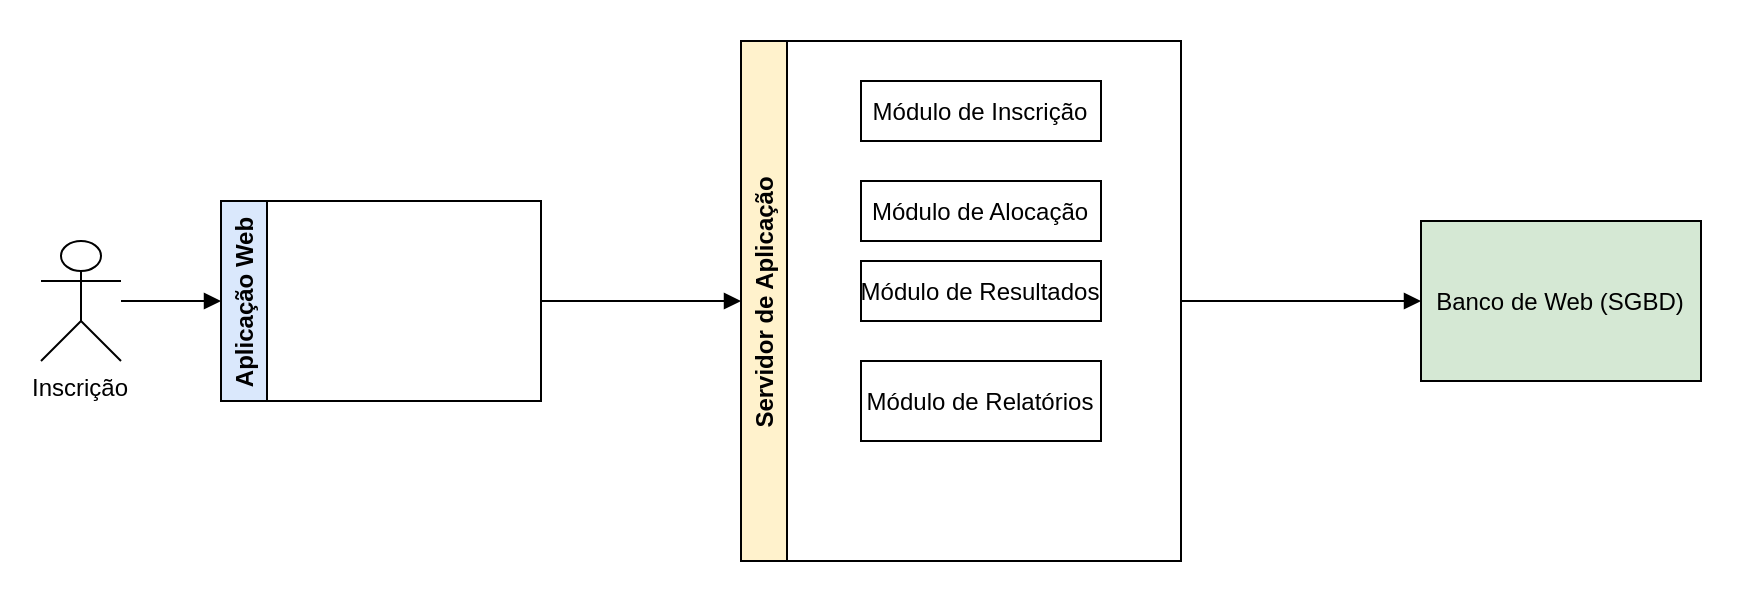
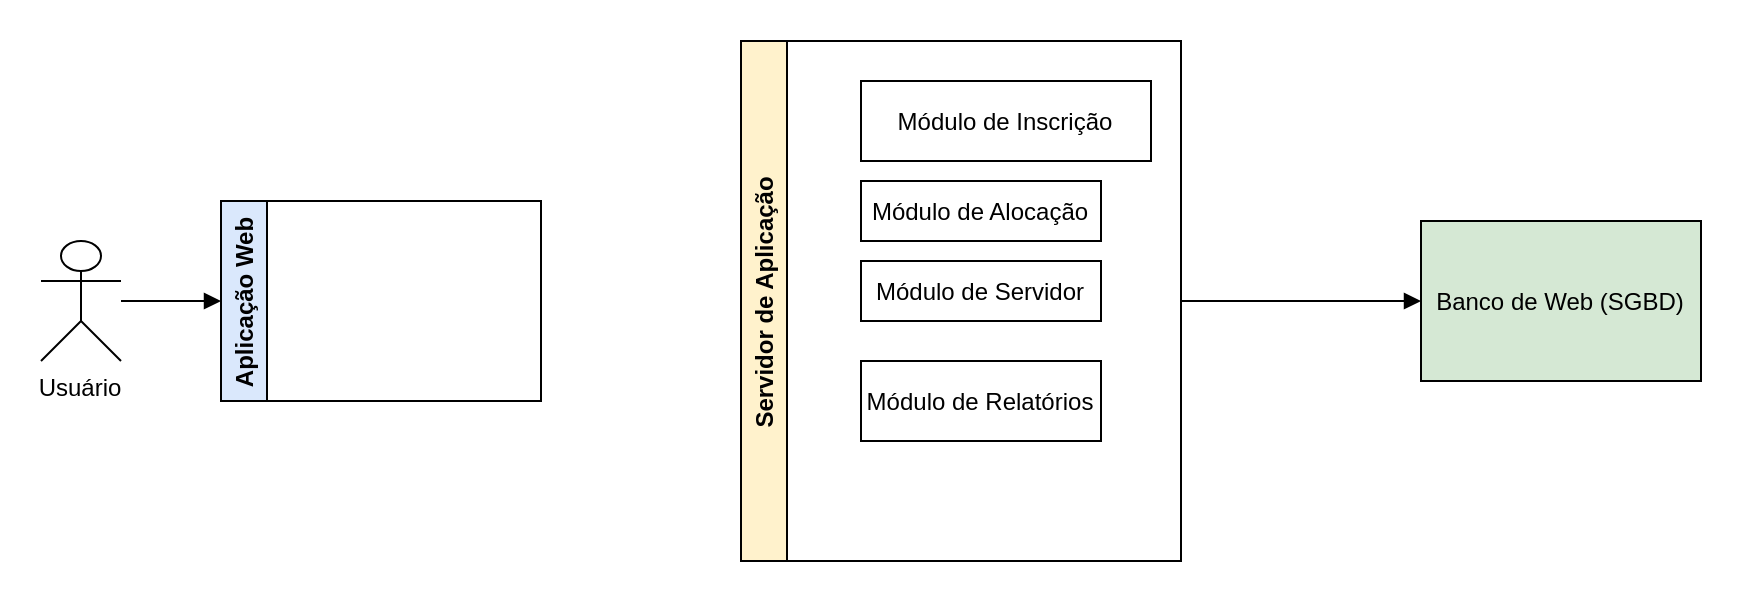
(981, 111) -> (1006, 121)
(980, 292) -> (980, 292)
(634, 301) -> none
(80, 388) -> (80, 388)
